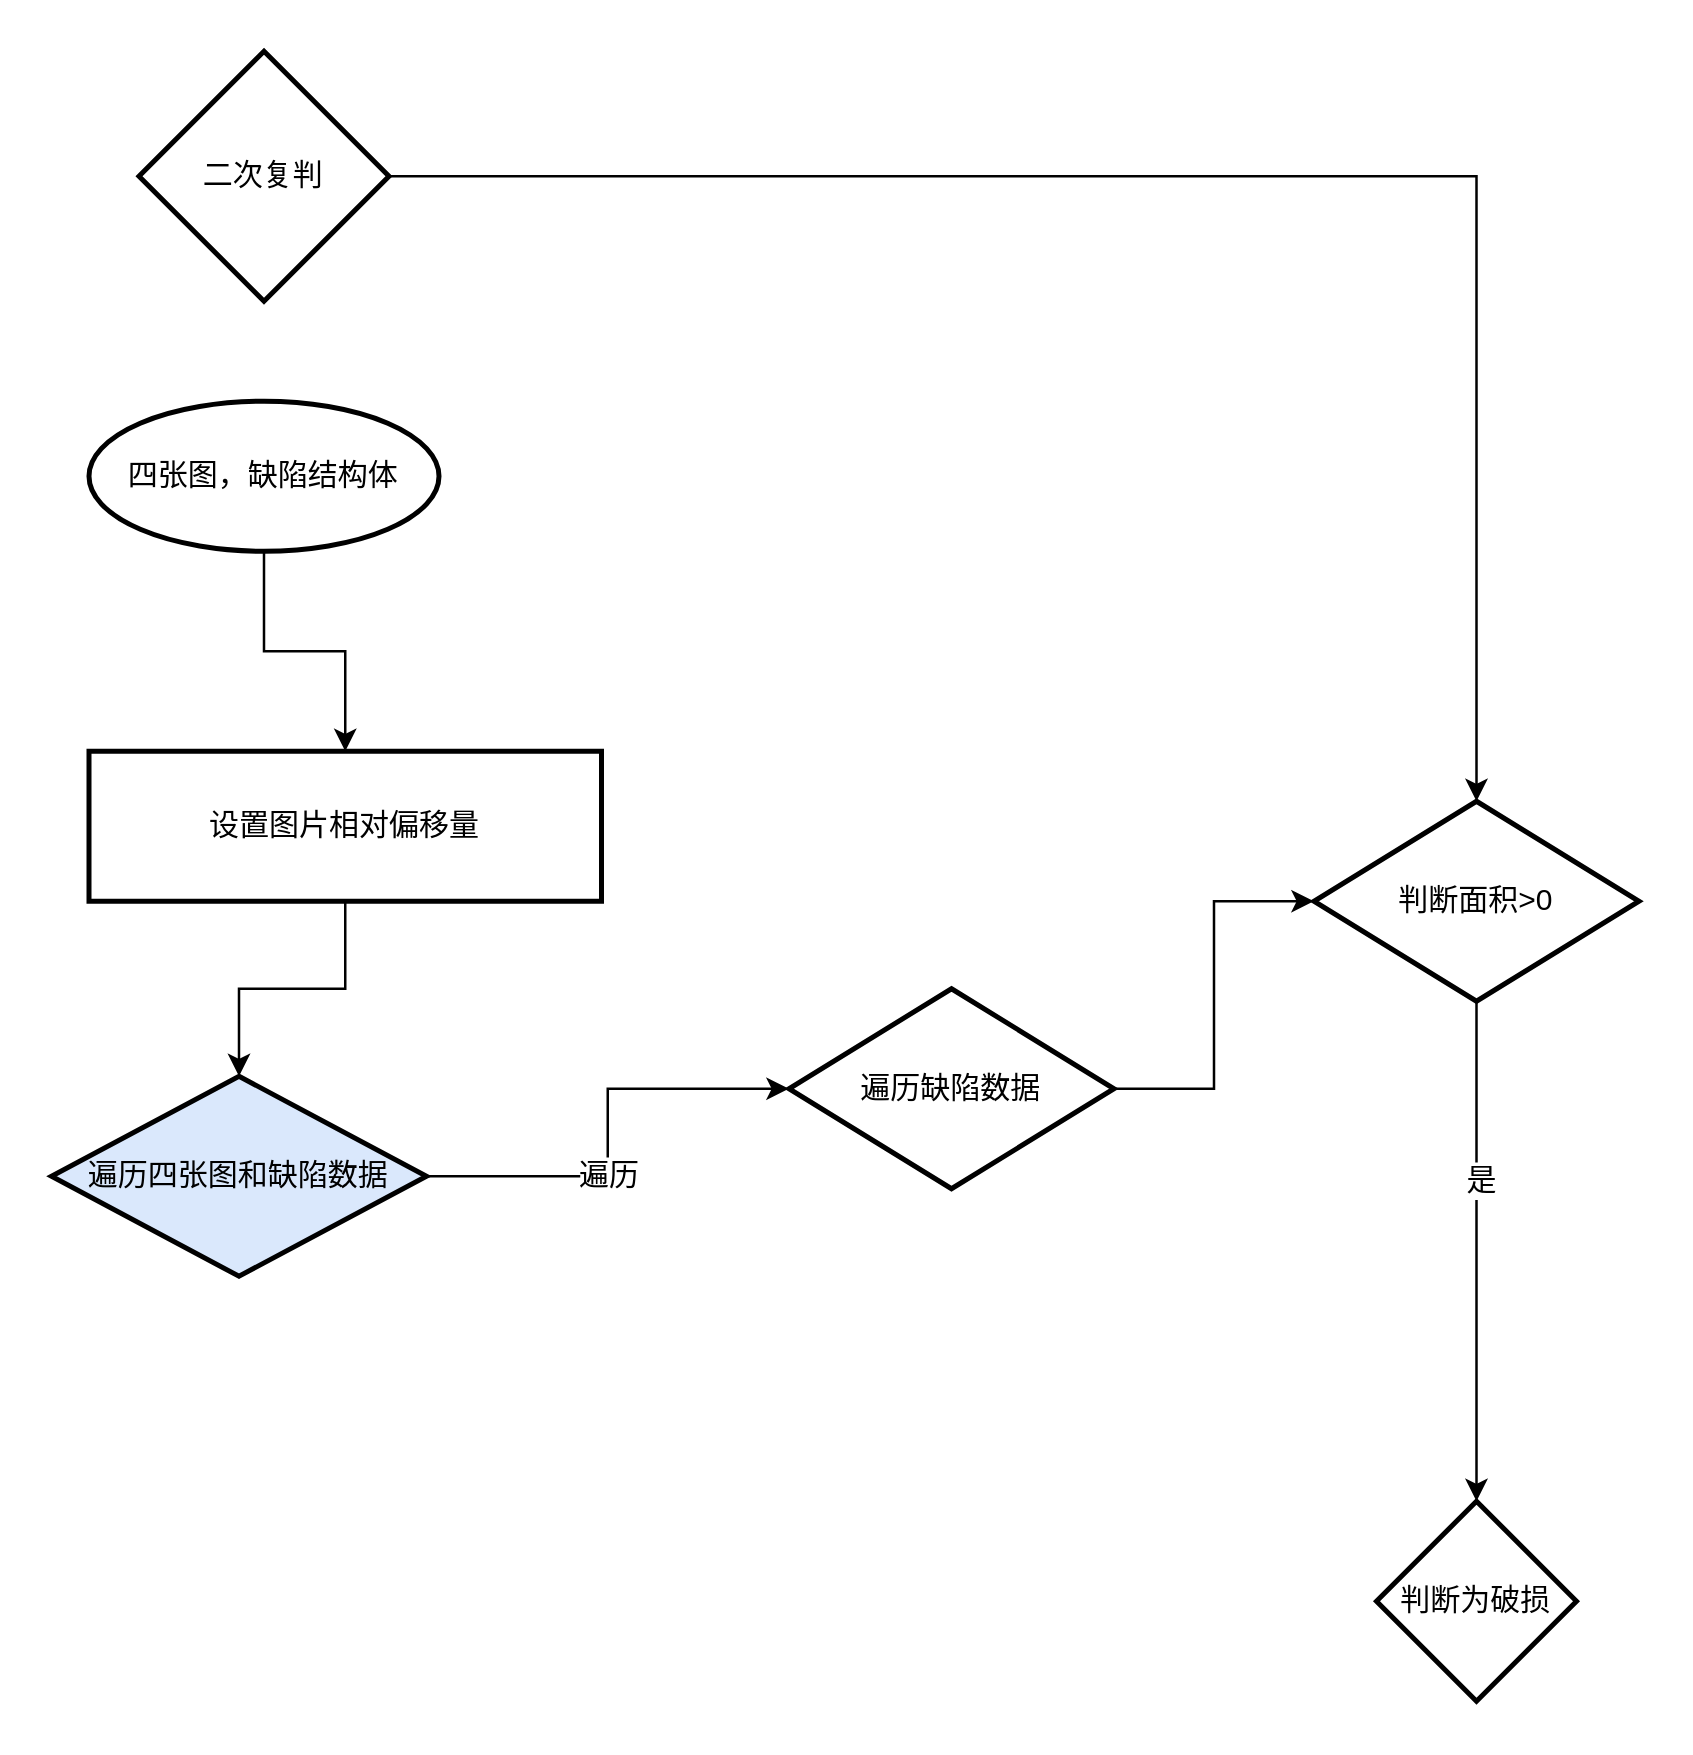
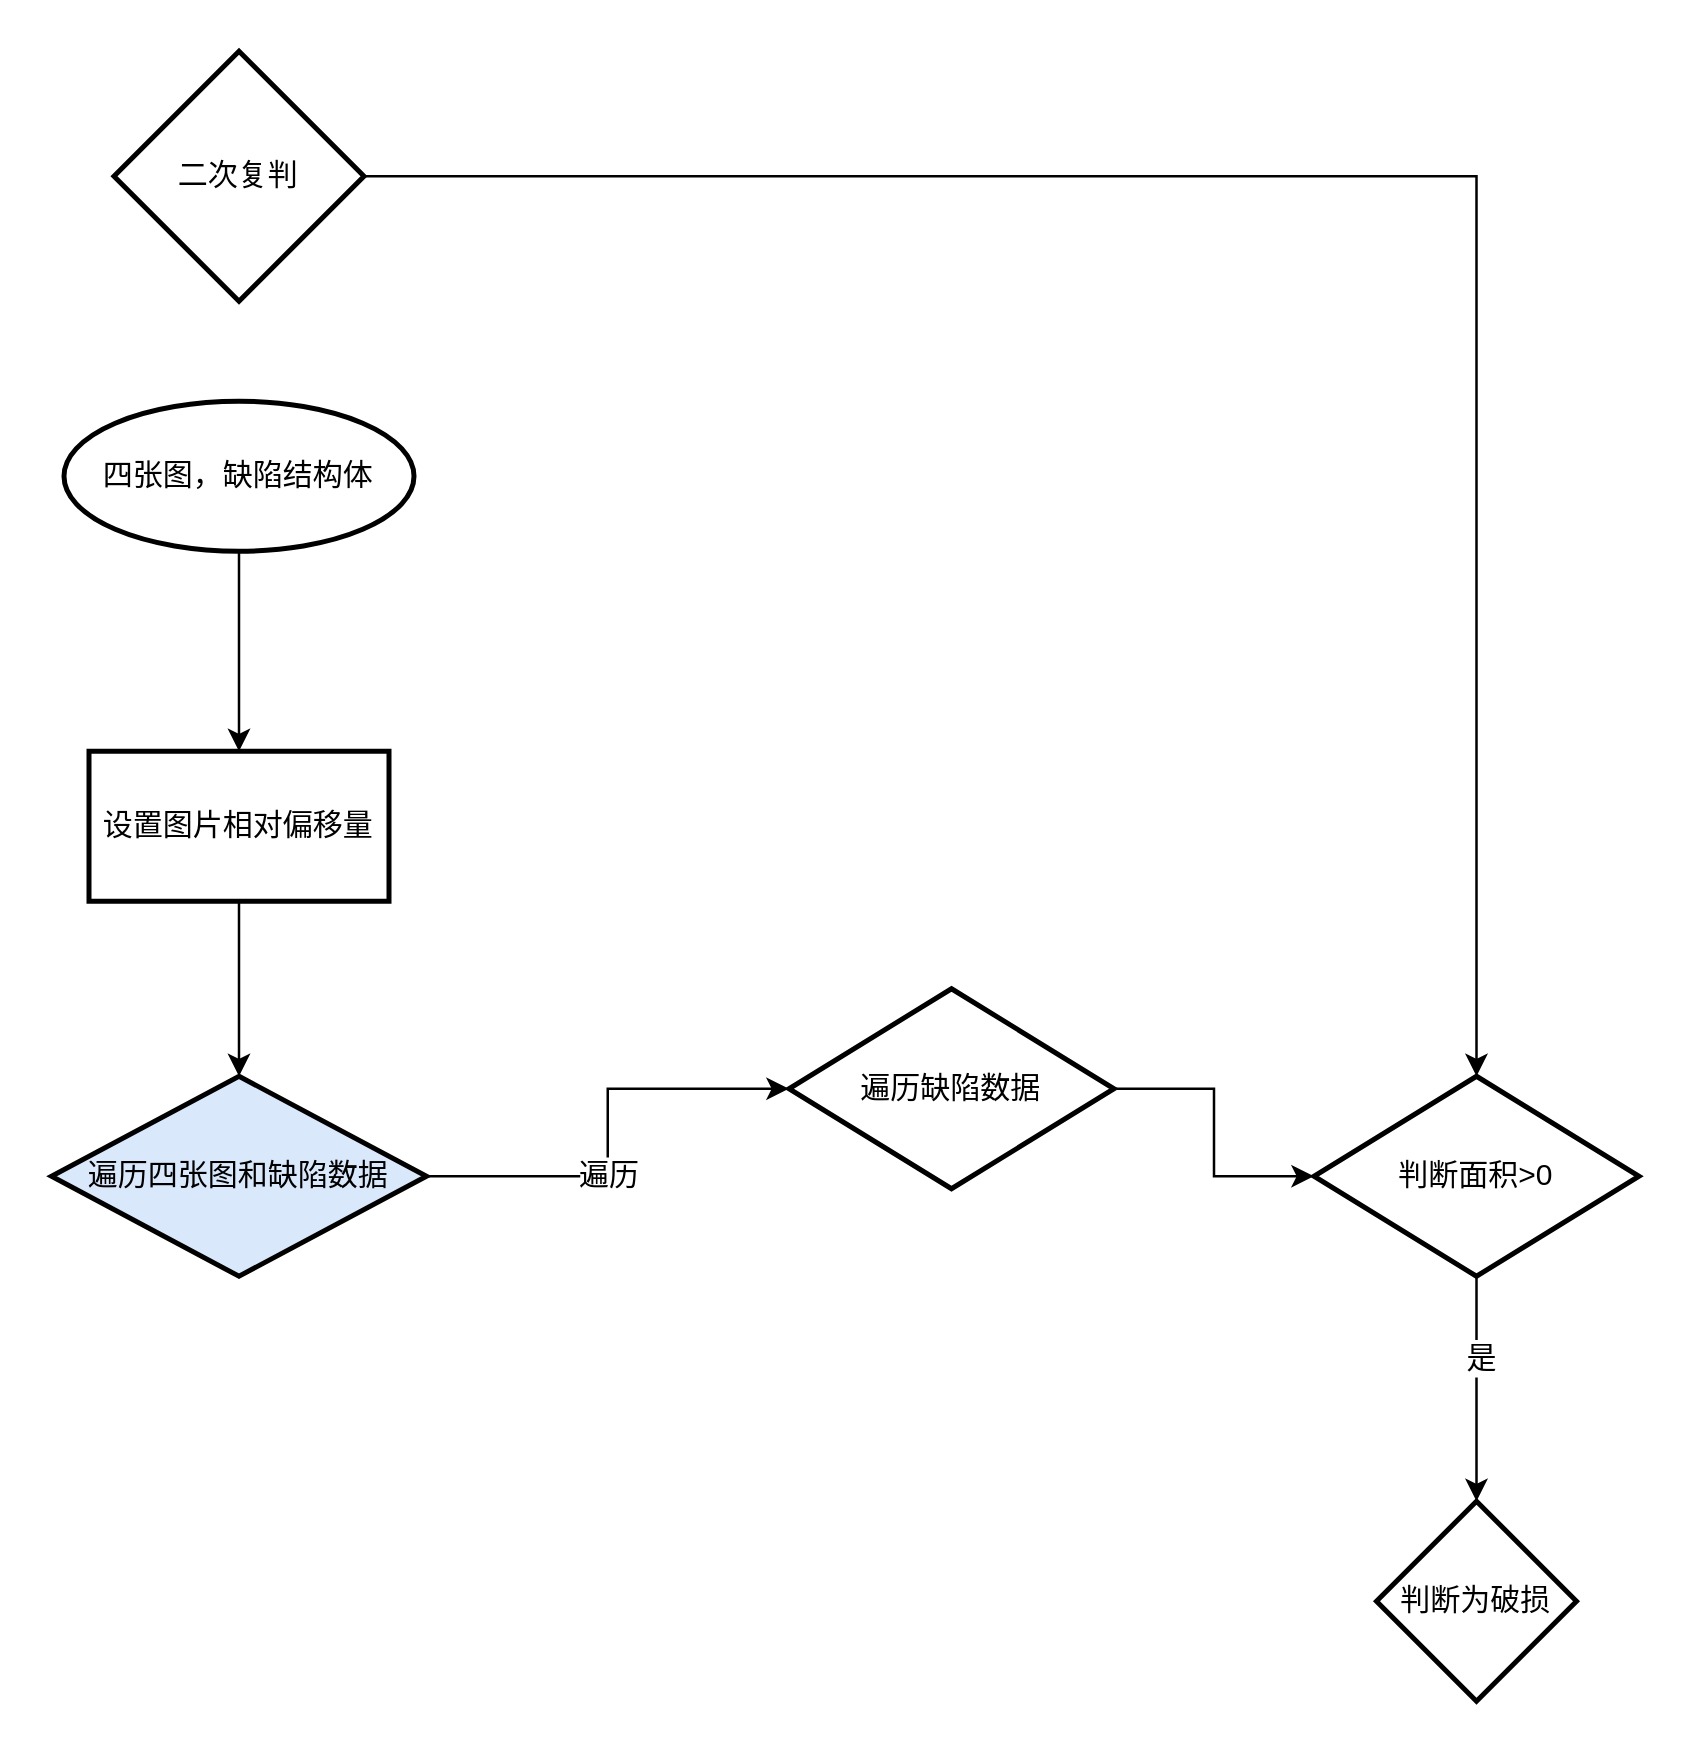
(264, 176) -> (239, 176)
(264, 476) -> (239, 476)
(345, 826) -> (239, 826)
(1476, 901) -> (1476, 1176)
